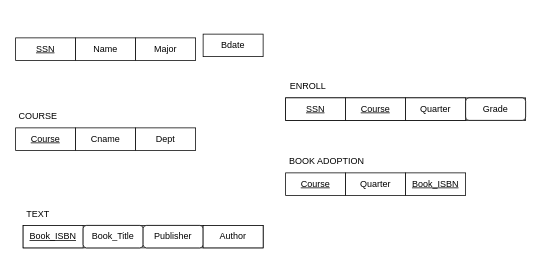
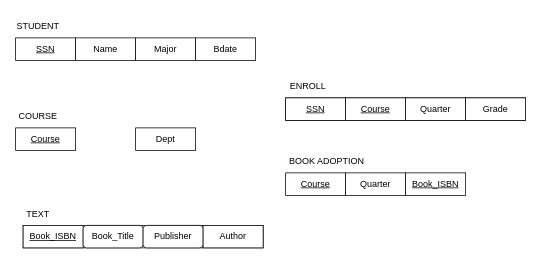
none -> (38, 27)
(233, 45) -> (225, 49)
(495, 109) -> (495, 109)
(105, 139) -> none
